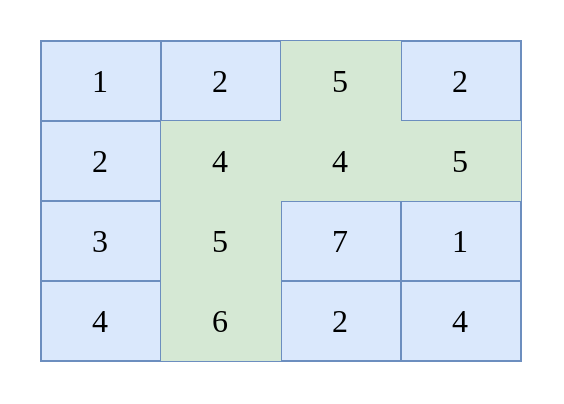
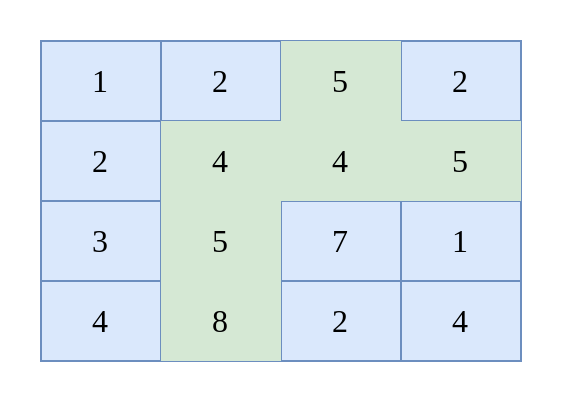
(221, 321) -> (221, 321)
